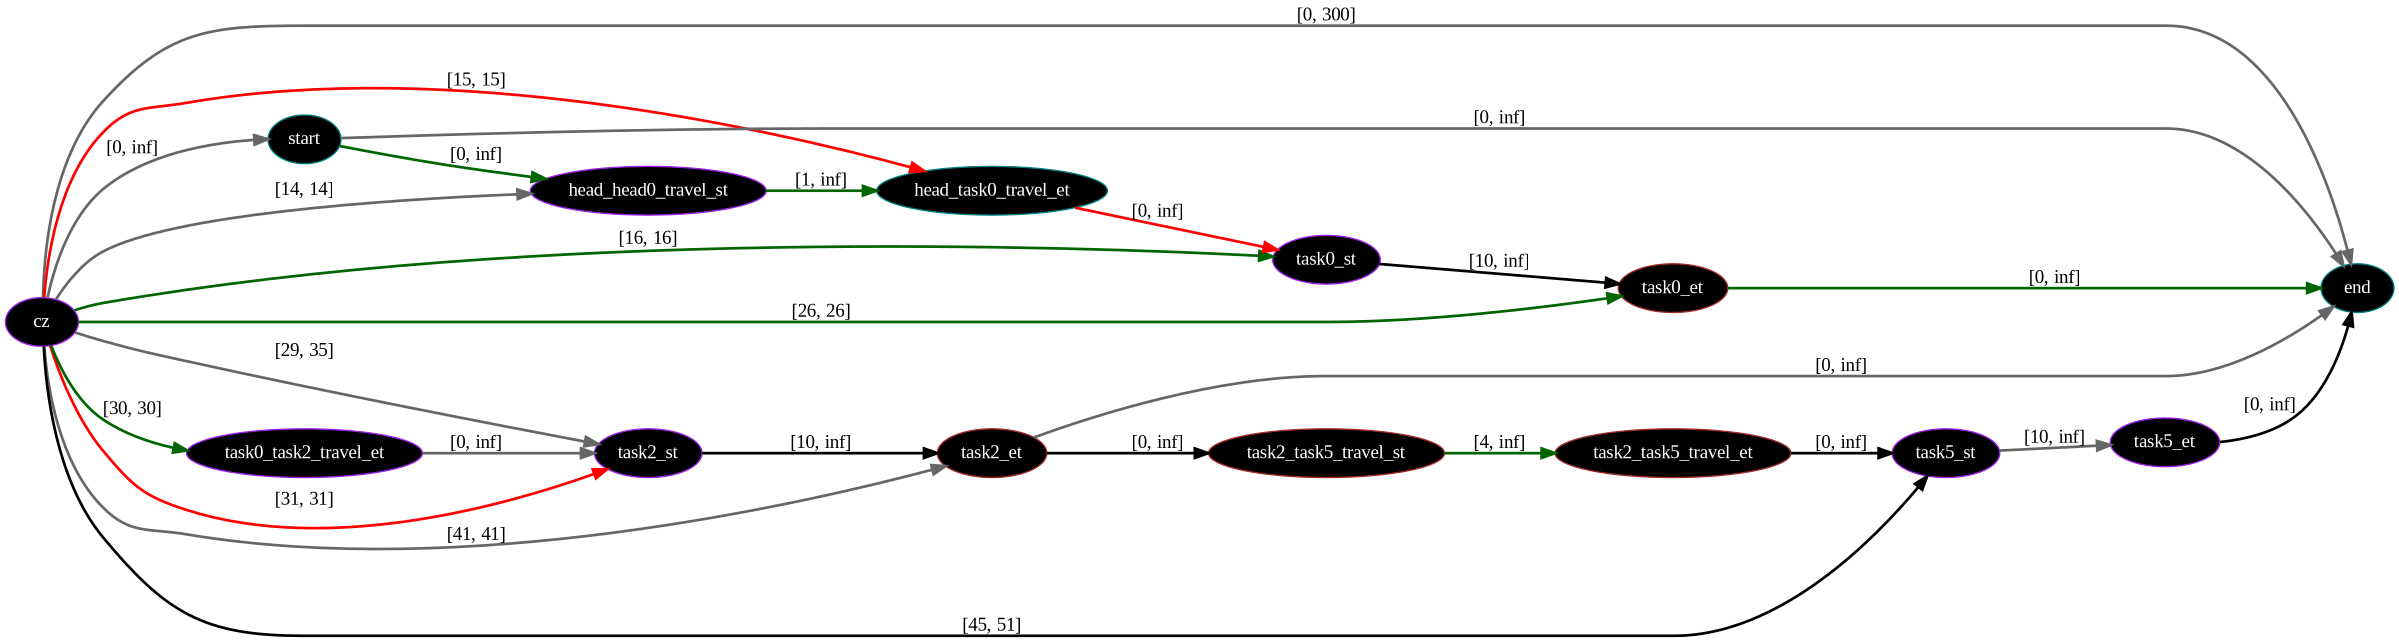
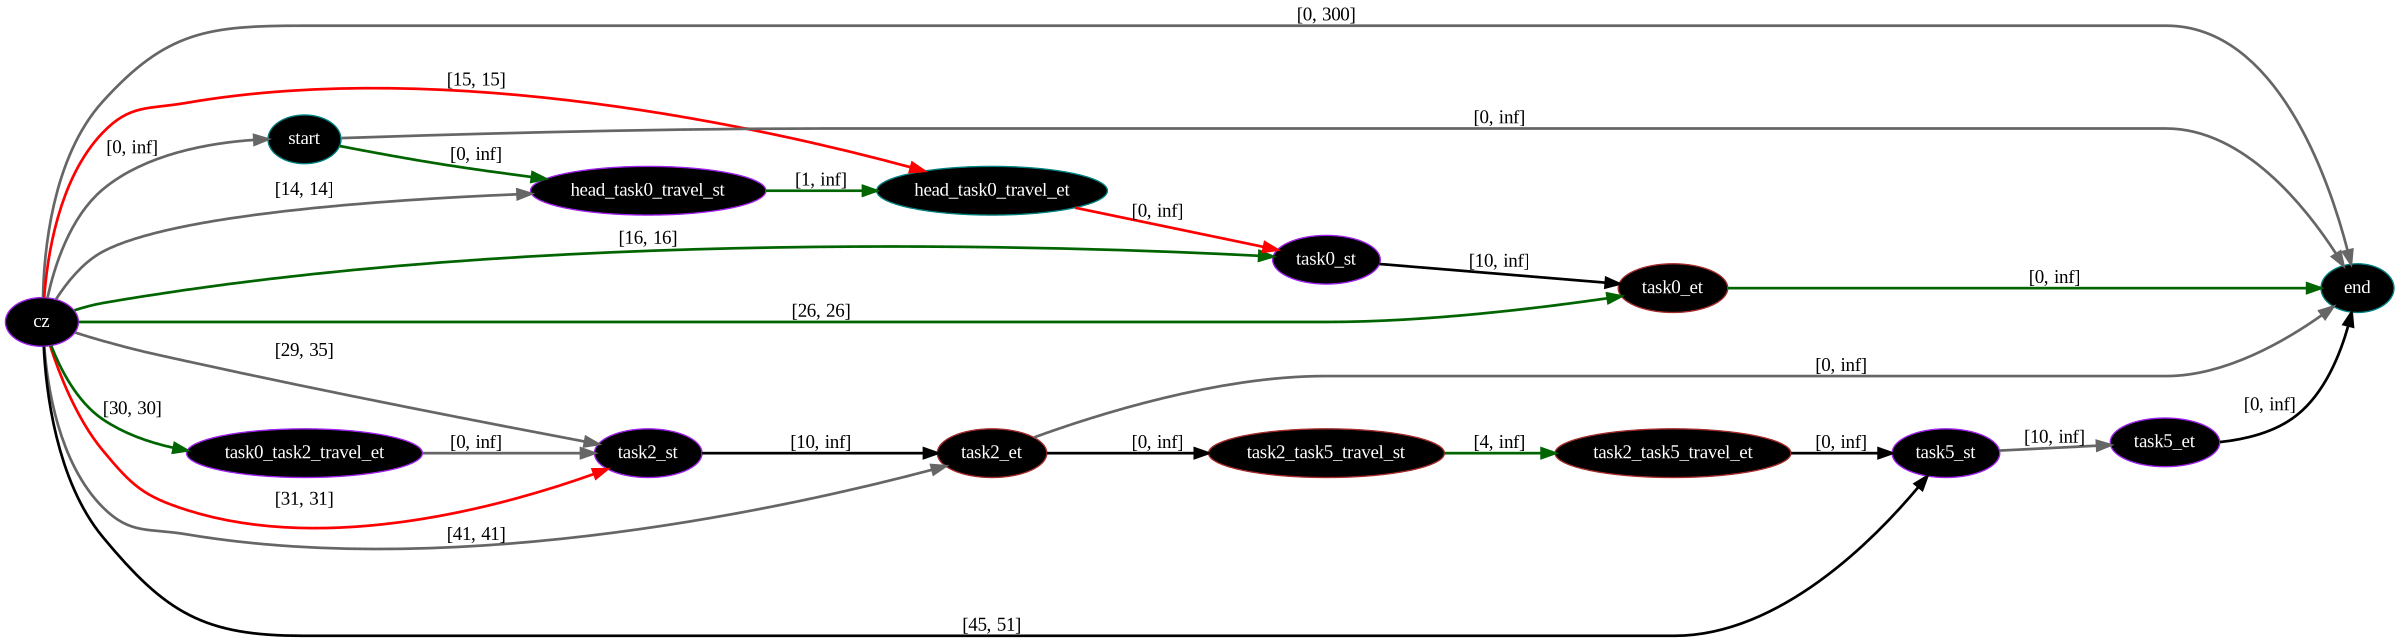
(648, 191) -> (648, 191)
